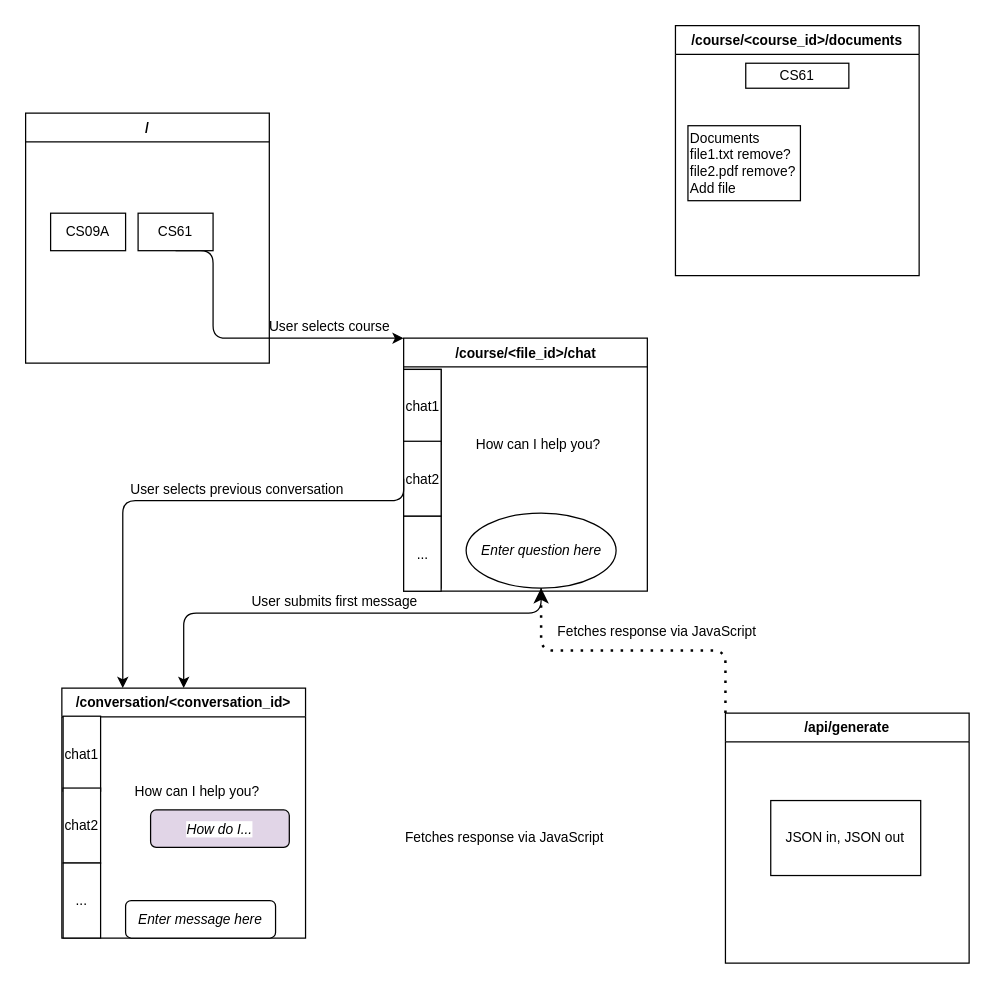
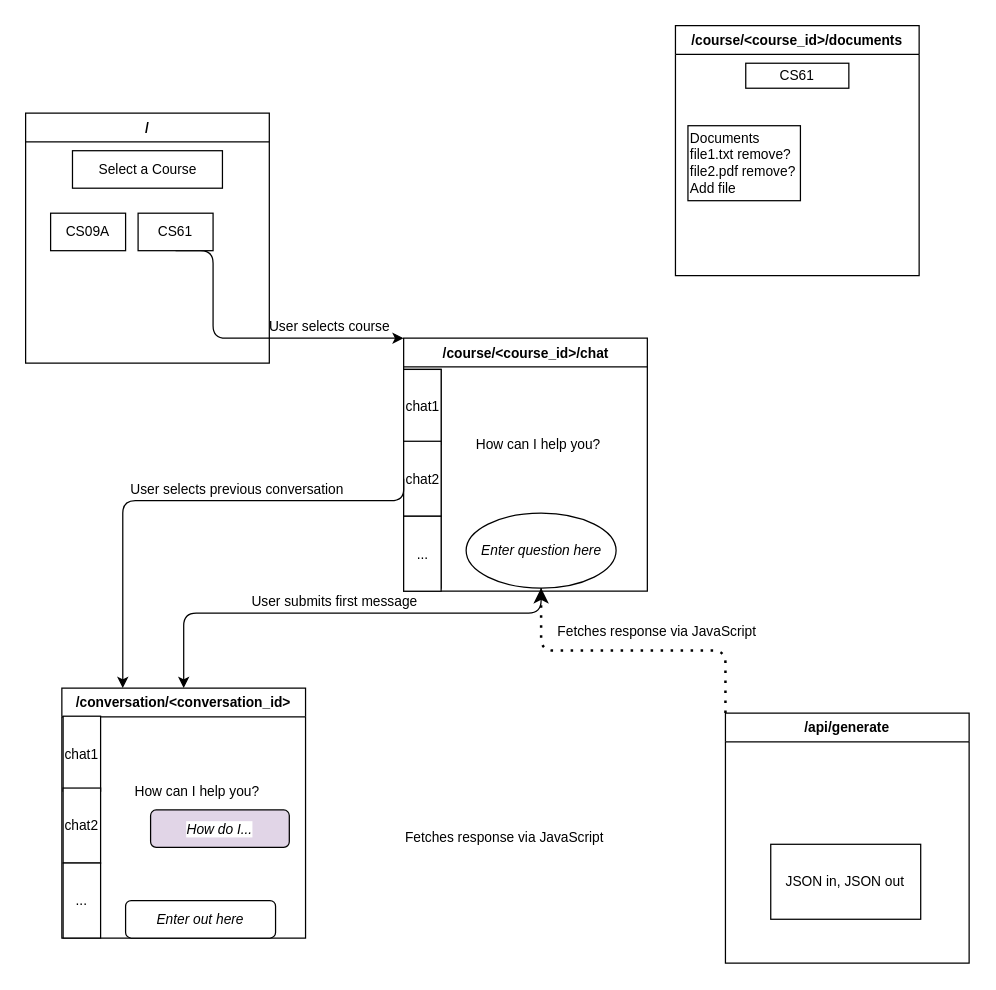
none -> (148, 169)
(526, 353) -> (526, 353)
(846, 838) -> (846, 882)
(201, 919) -> (201, 919)
